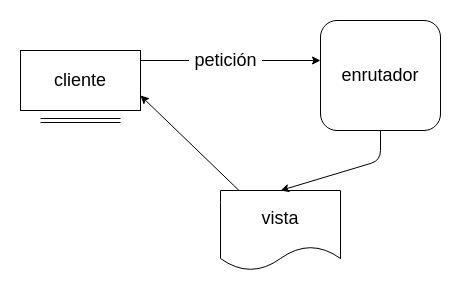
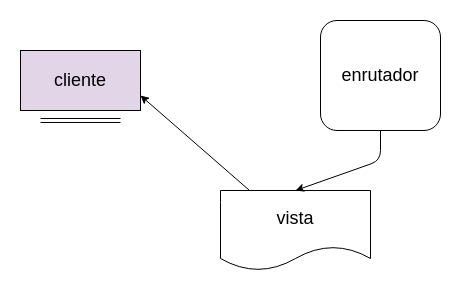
(227, 61) -> none
(81, 81) -> (81, 81)
(281, 231) -> (296, 231)
